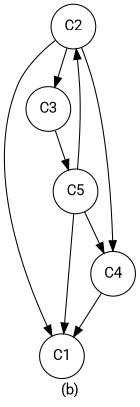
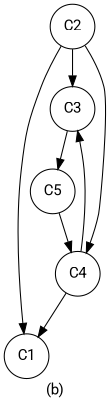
(80, 114) -> none
none -> (85, 196)
(69, 268) -> none
